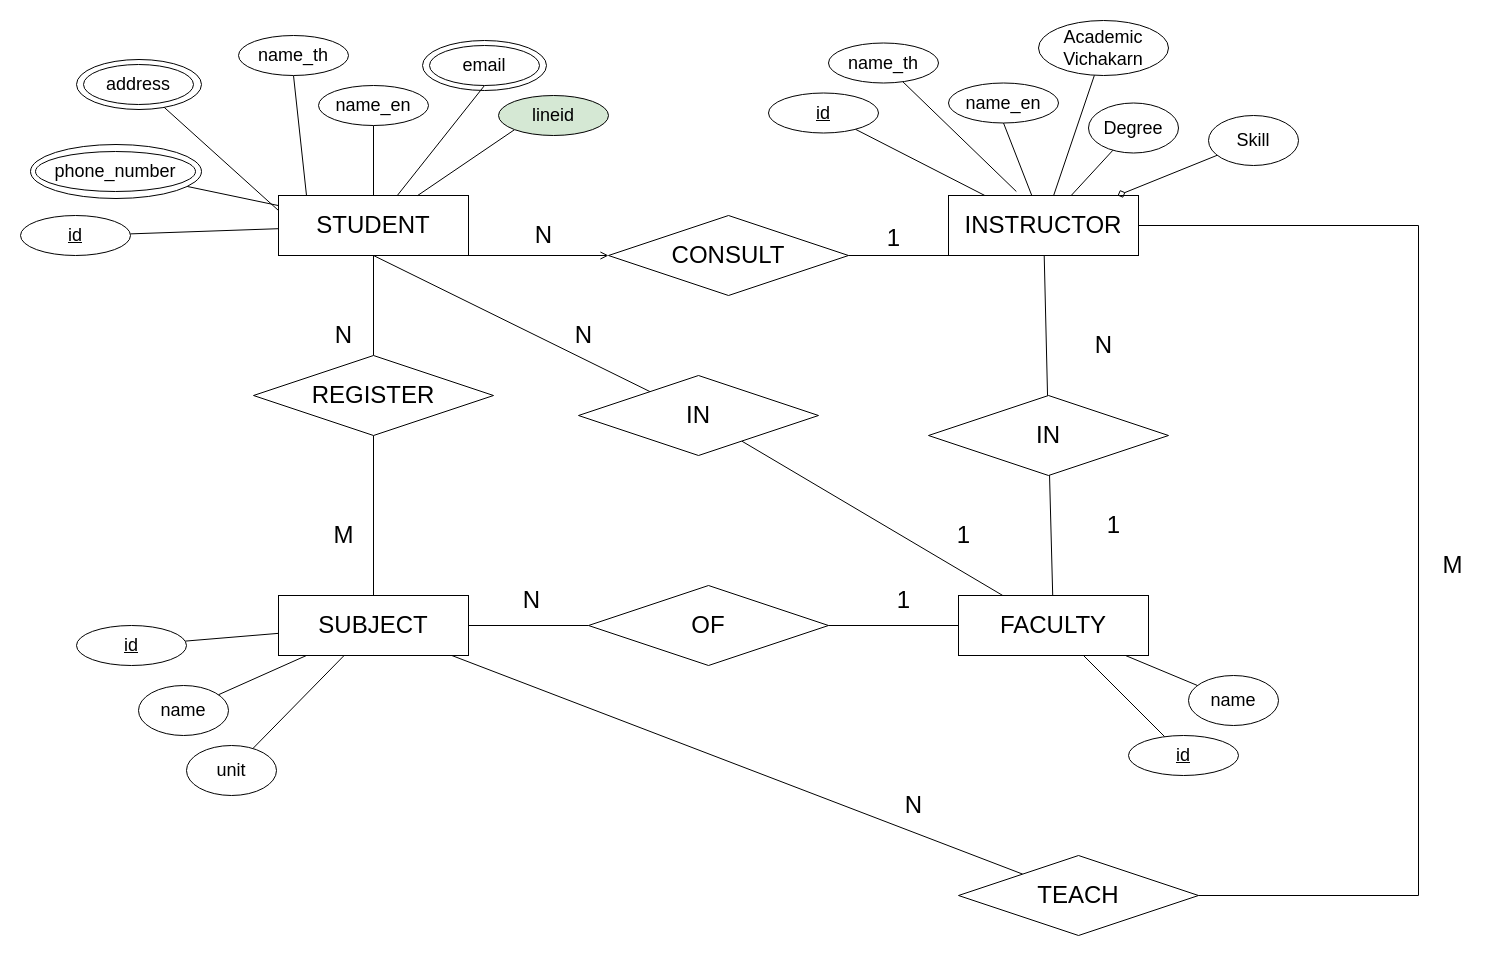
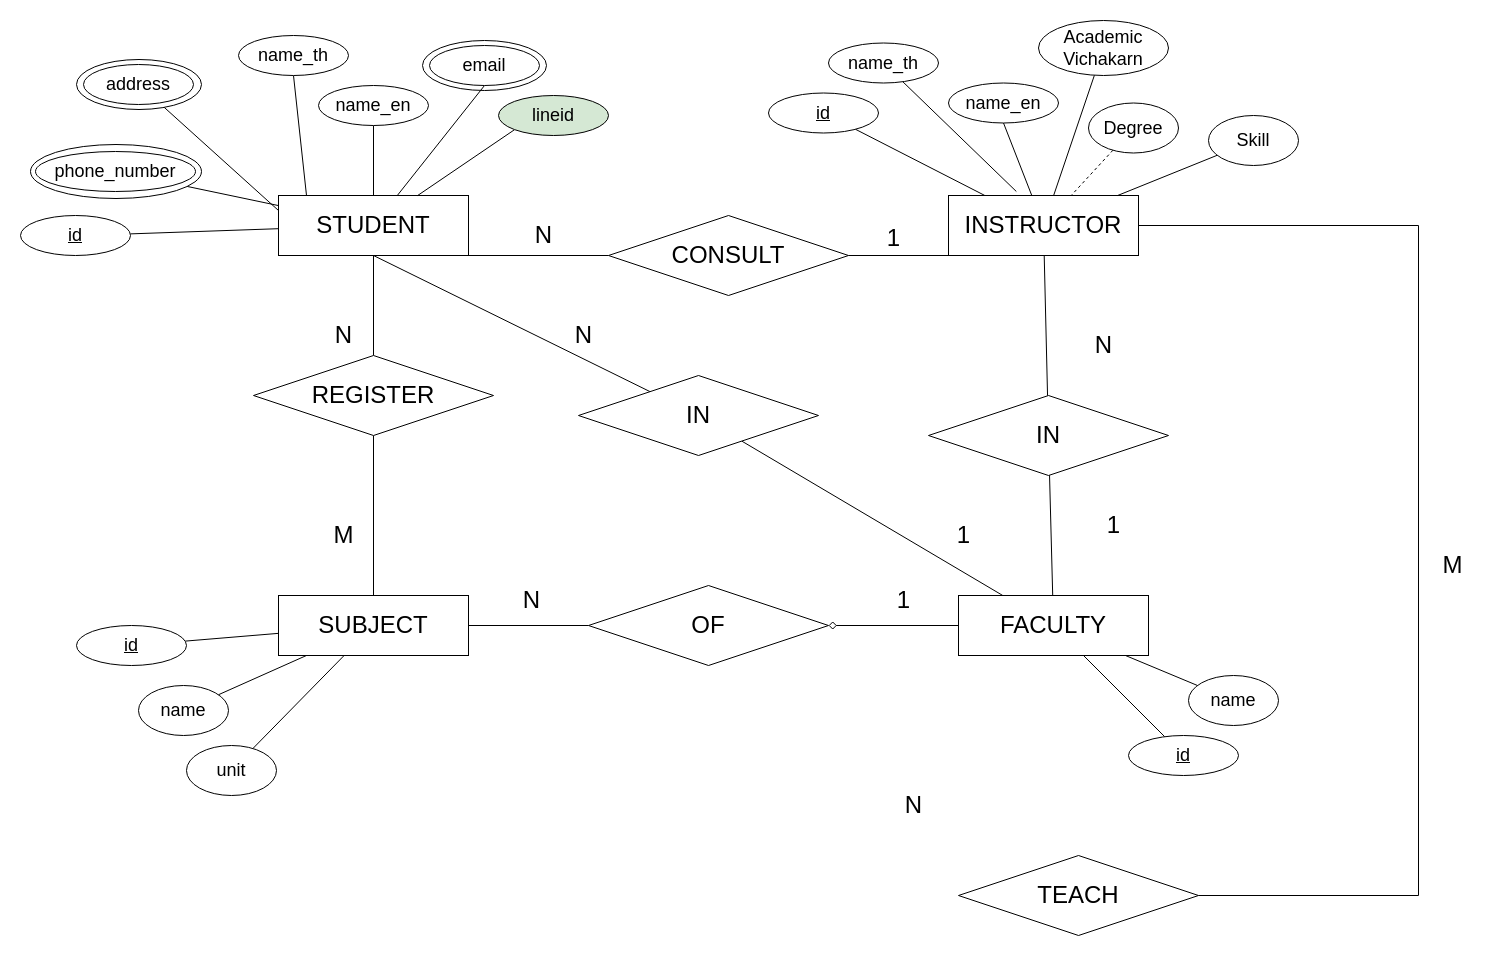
(1092, 173) -> (1092, 173)
(1126, 192) -> (1122, 194)
(602, 256) -> (603, 256)
(833, 626) -> (837, 626)
(737, 765) -> none
